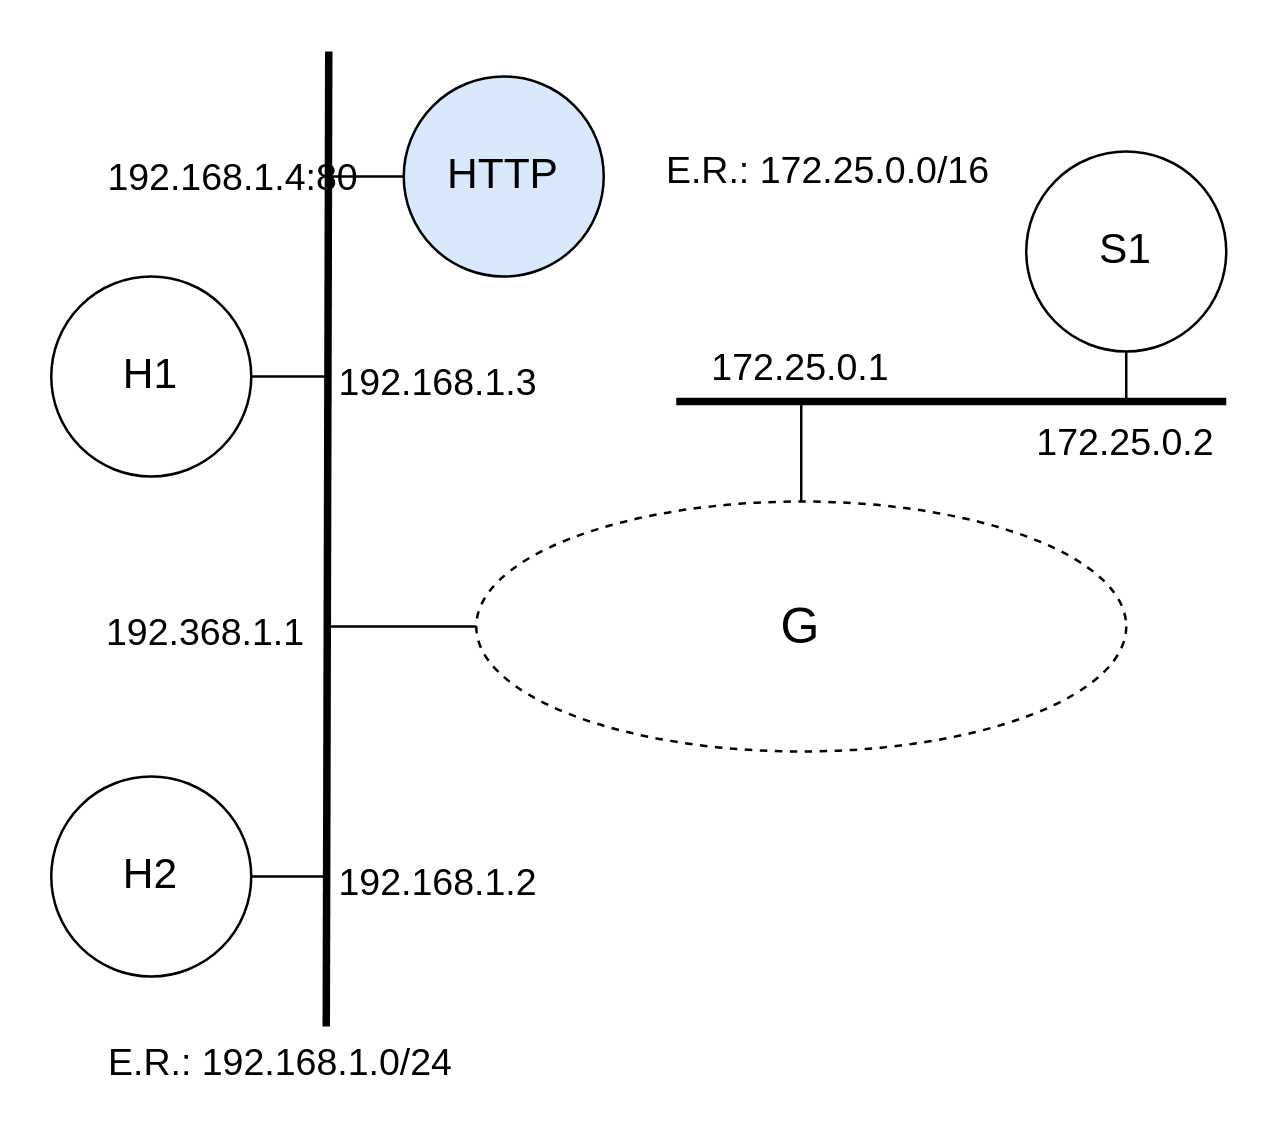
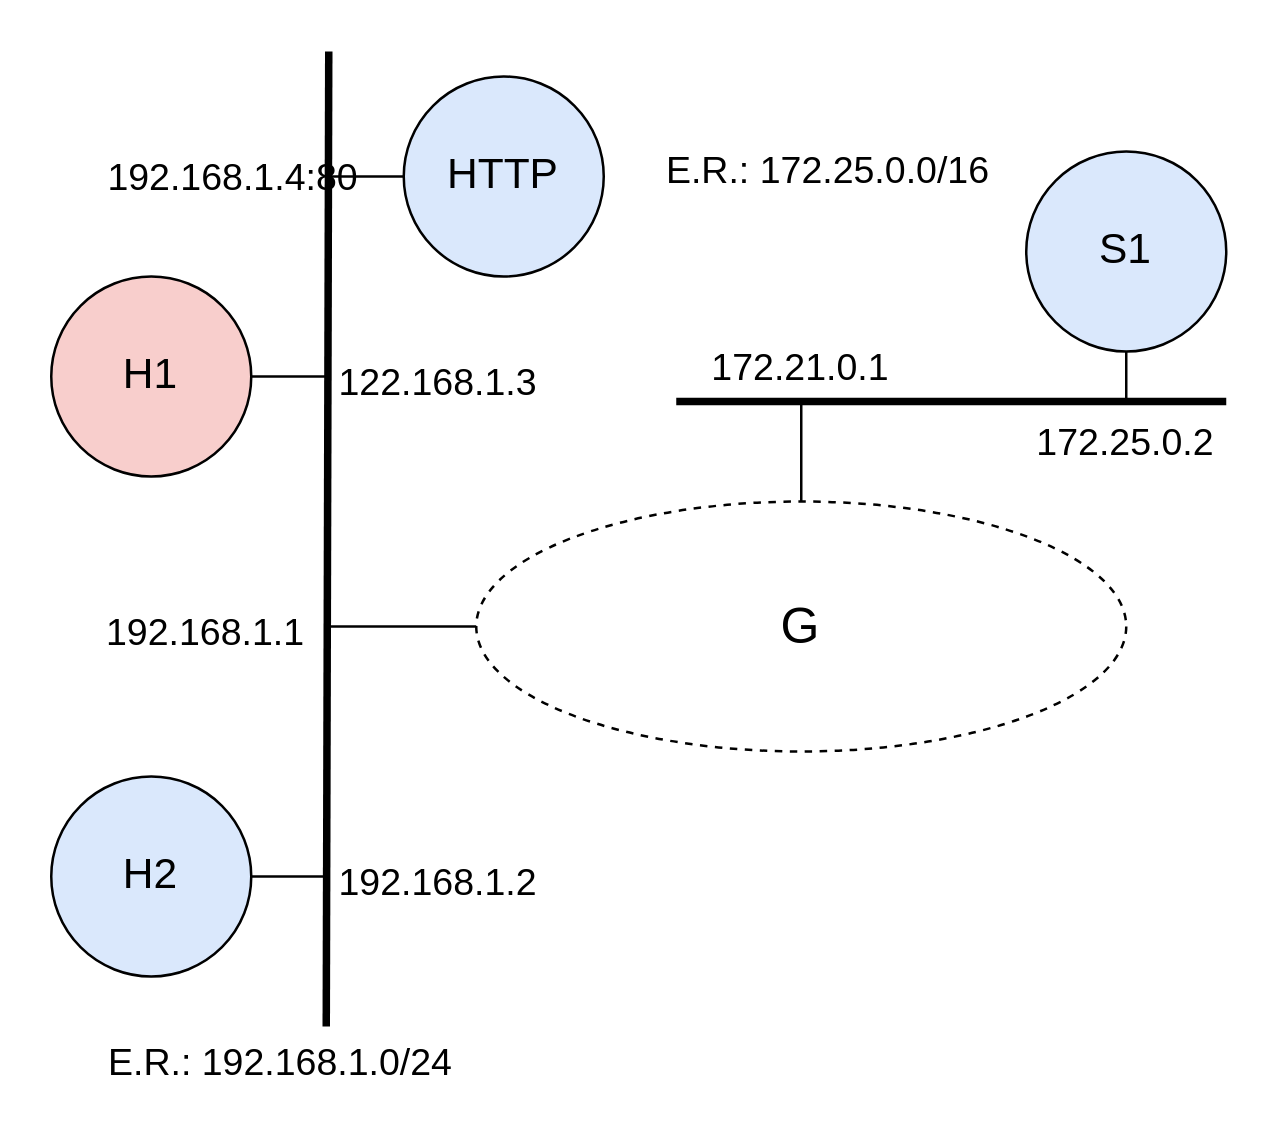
(1126, 251) -> (1126, 251)
(801, 361) -> (801, 361)
(151, 376) -> (151, 376)
(439, 376) -> (439, 376)
(206, 626) -> (206, 626)
(151, 876) -> (151, 876)
